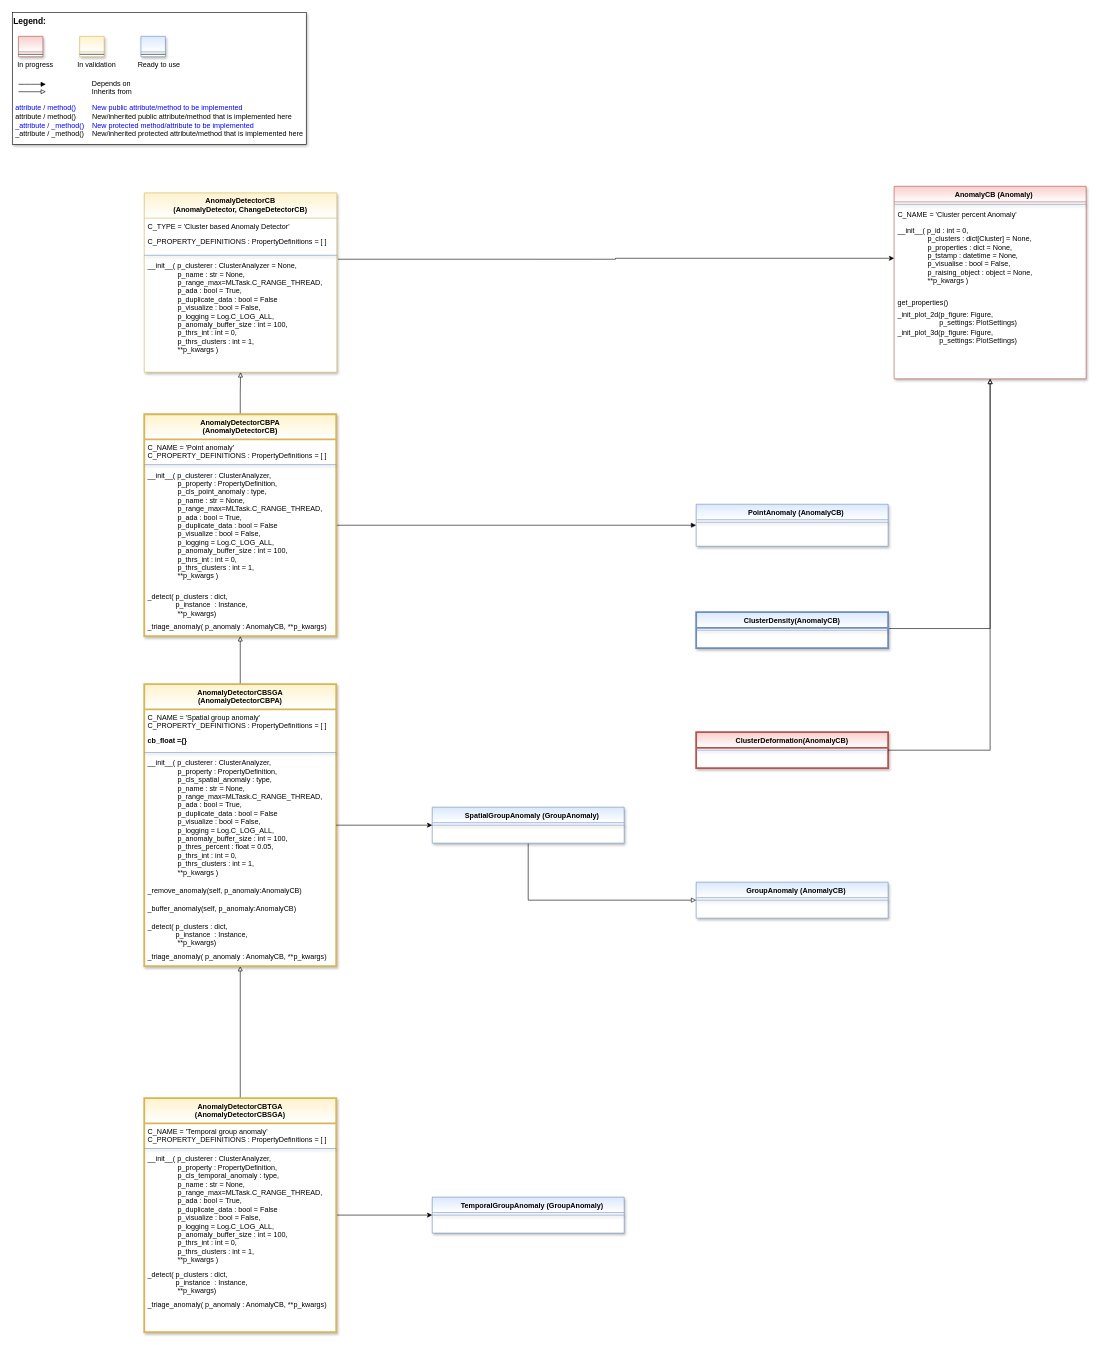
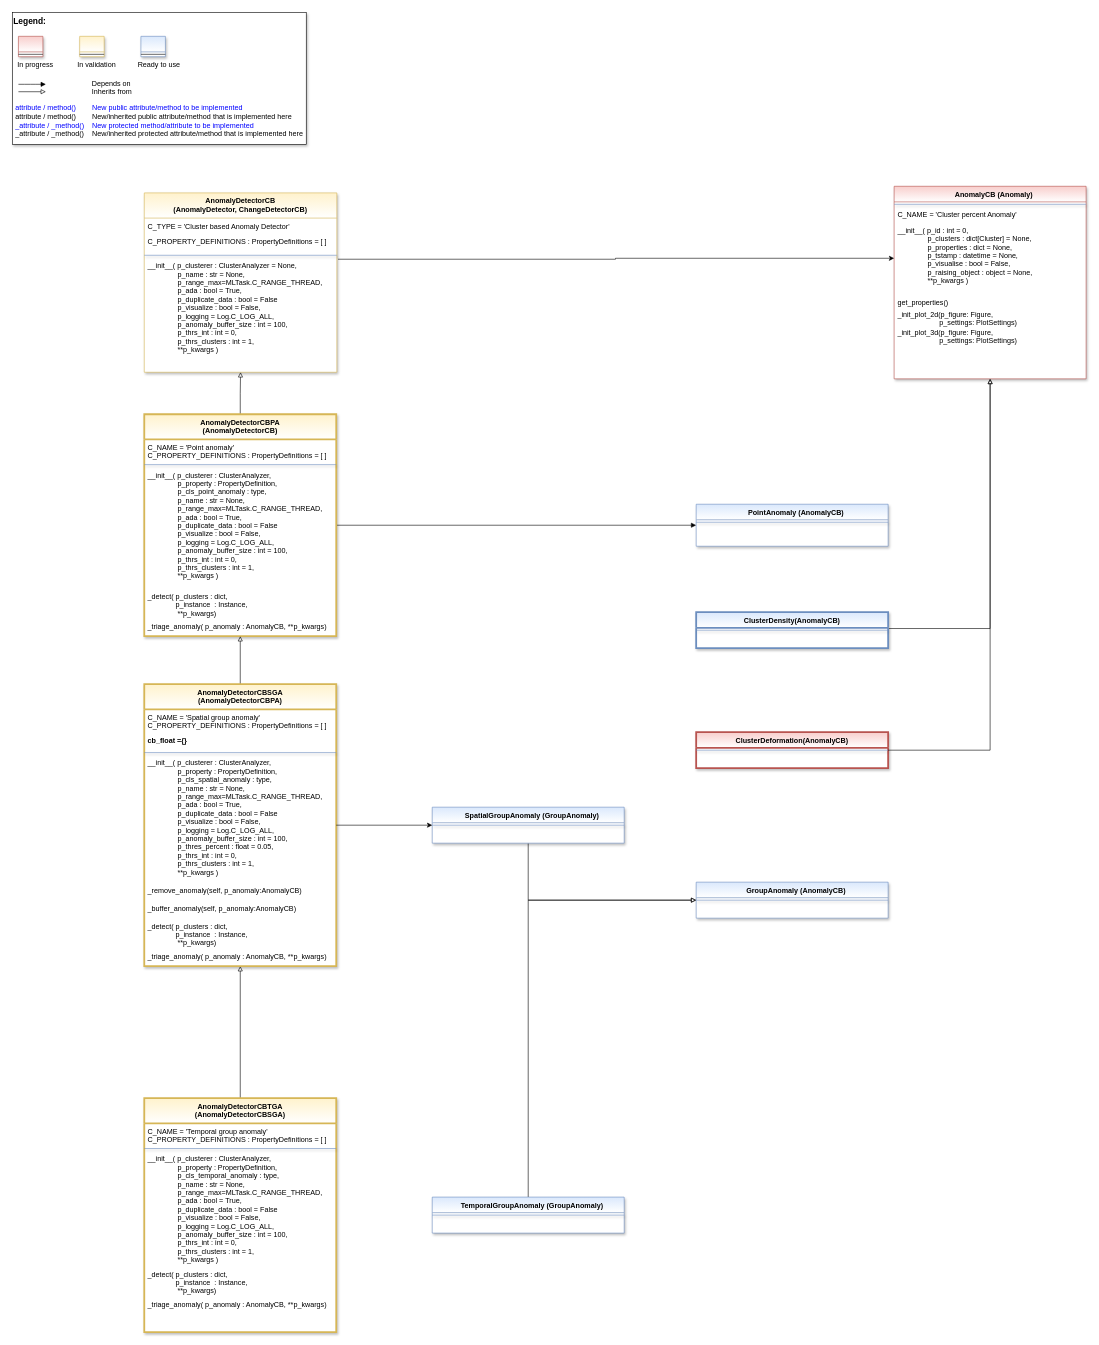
none -> (528, 1050)
(426, 1215) -> none
